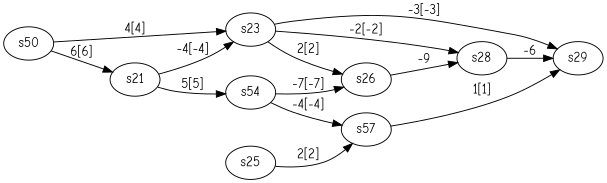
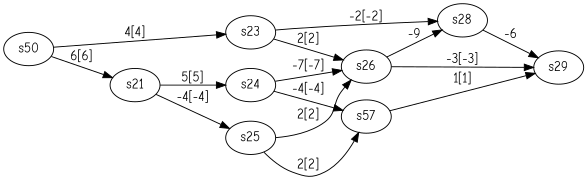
(413, 18) -> (458, 67)
(193, 63) -> (189, 109)
(251, 92) -> (251, 85)
none -> (320, 125)
